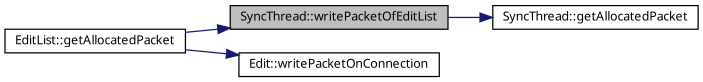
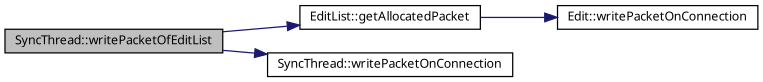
(595, 17) -> (390, 65)
(202, 31) -> (255, 29)
